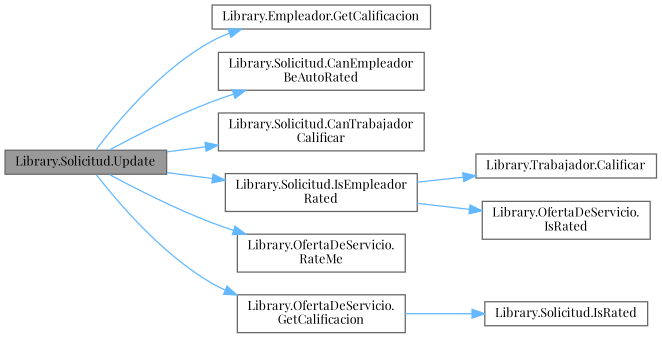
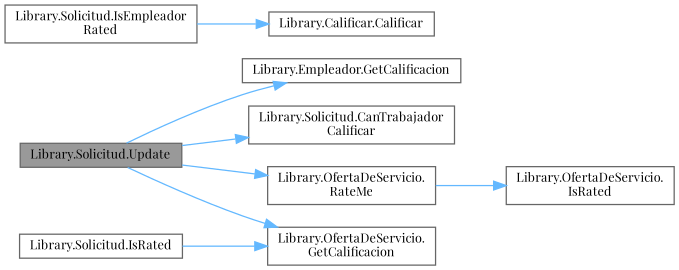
(321, 71) -> none
(566, 166) -> (352, 24)
(190, 176) -> none
(443, 206) -> (464, 186)
(439, 314) -> (219, 246)
